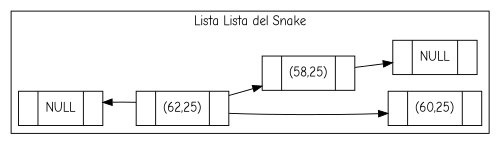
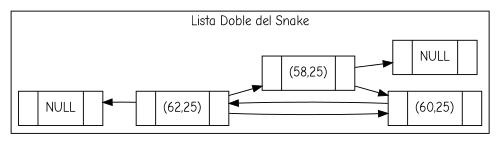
(250, 22) -> (250, 22)
none -> (367, 89)
none -> (313, 102)
